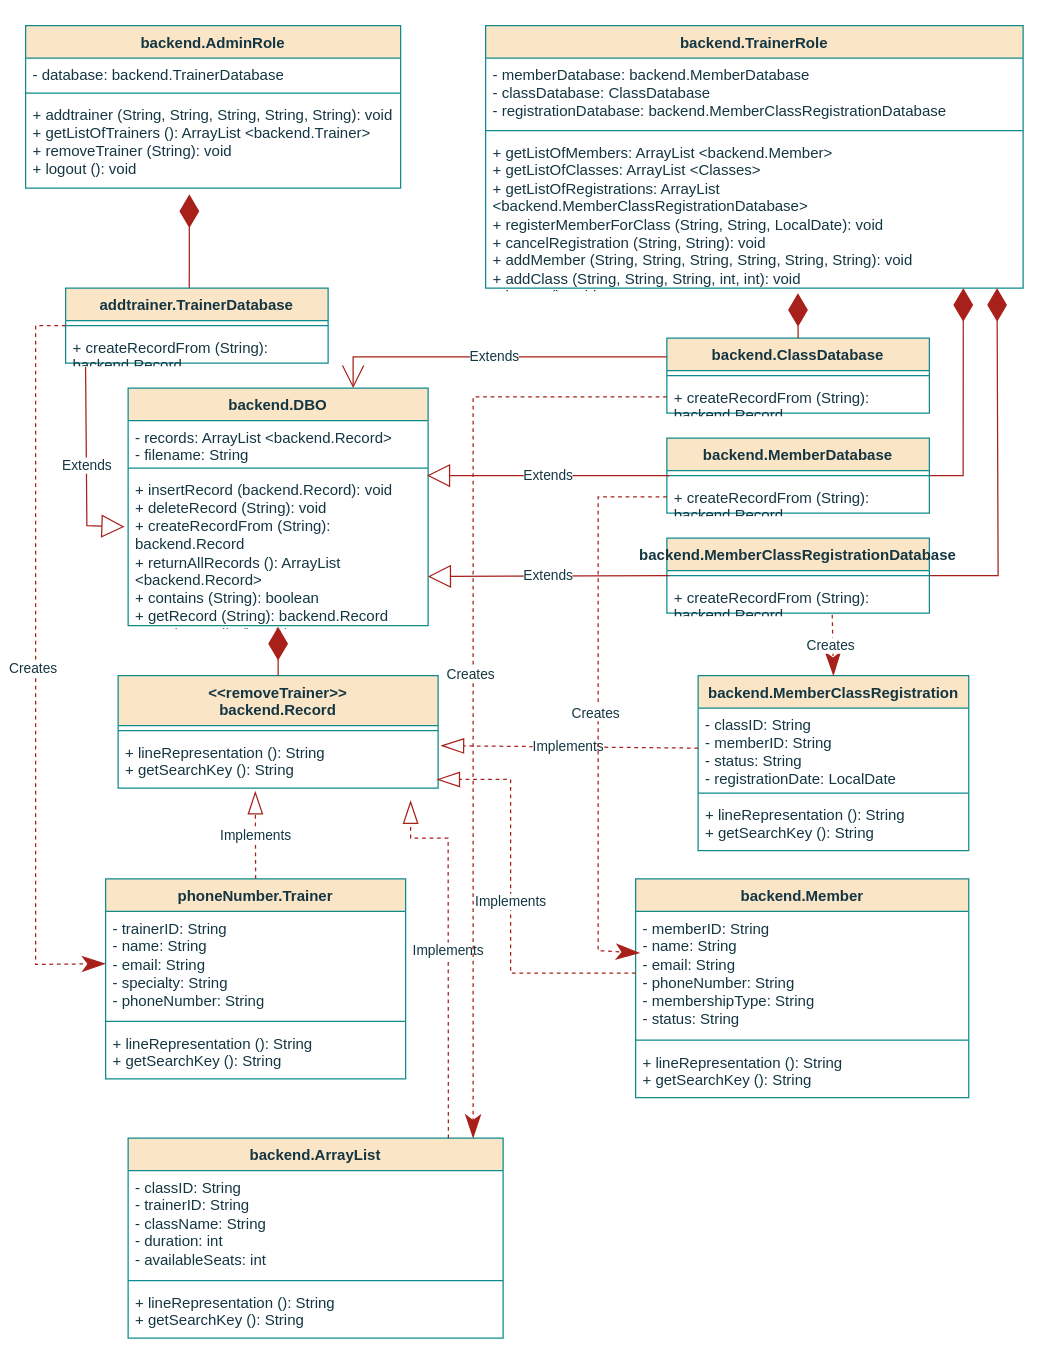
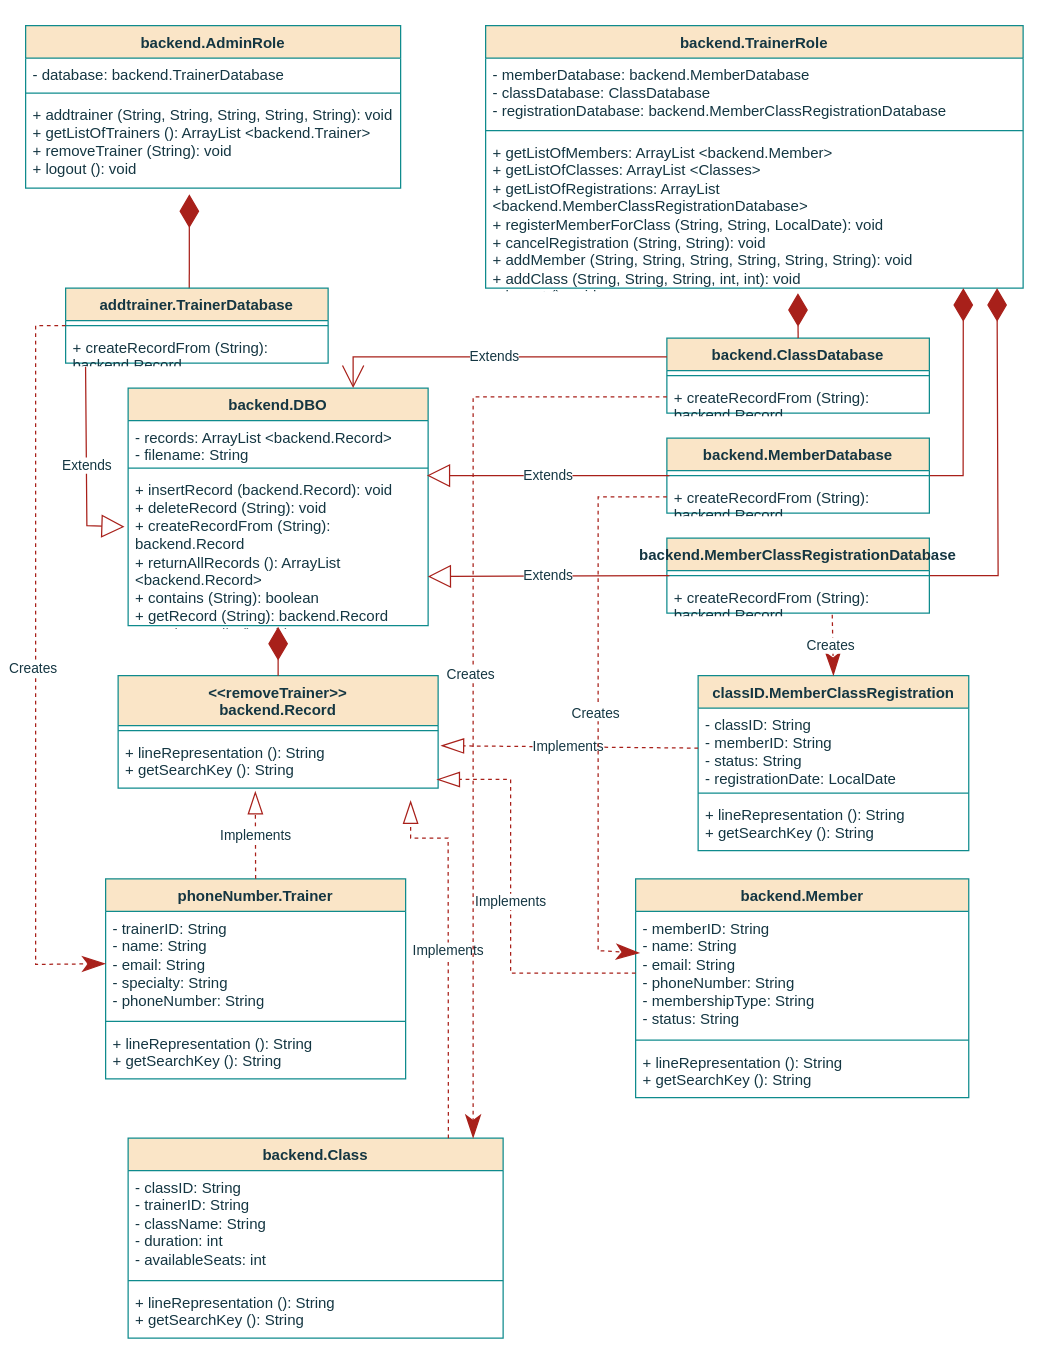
(834, 693) -> (834, 693)
(316, 1156) -> (316, 1156)
